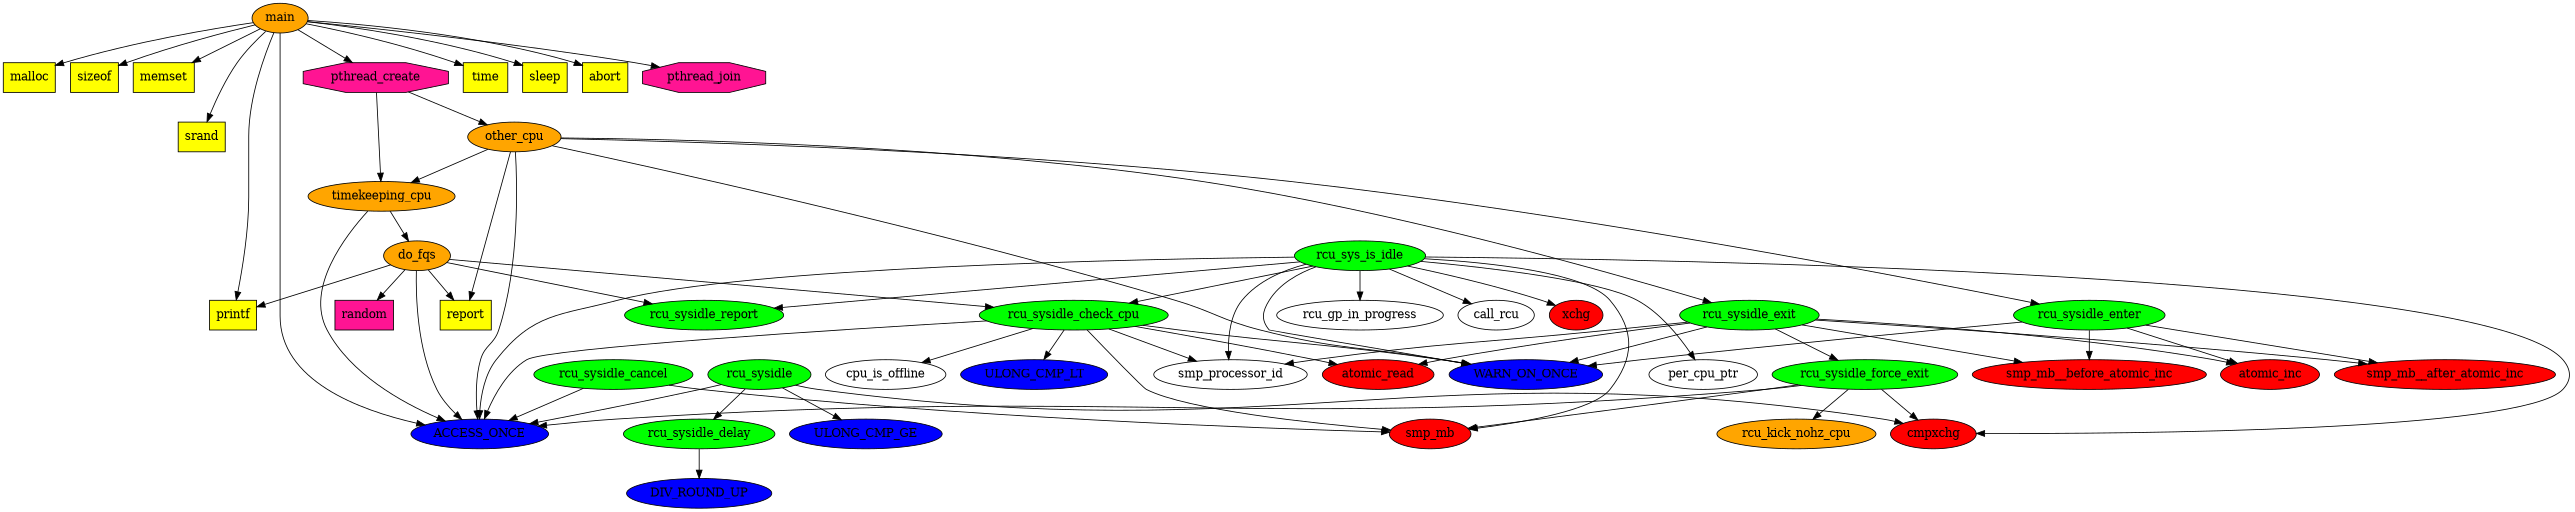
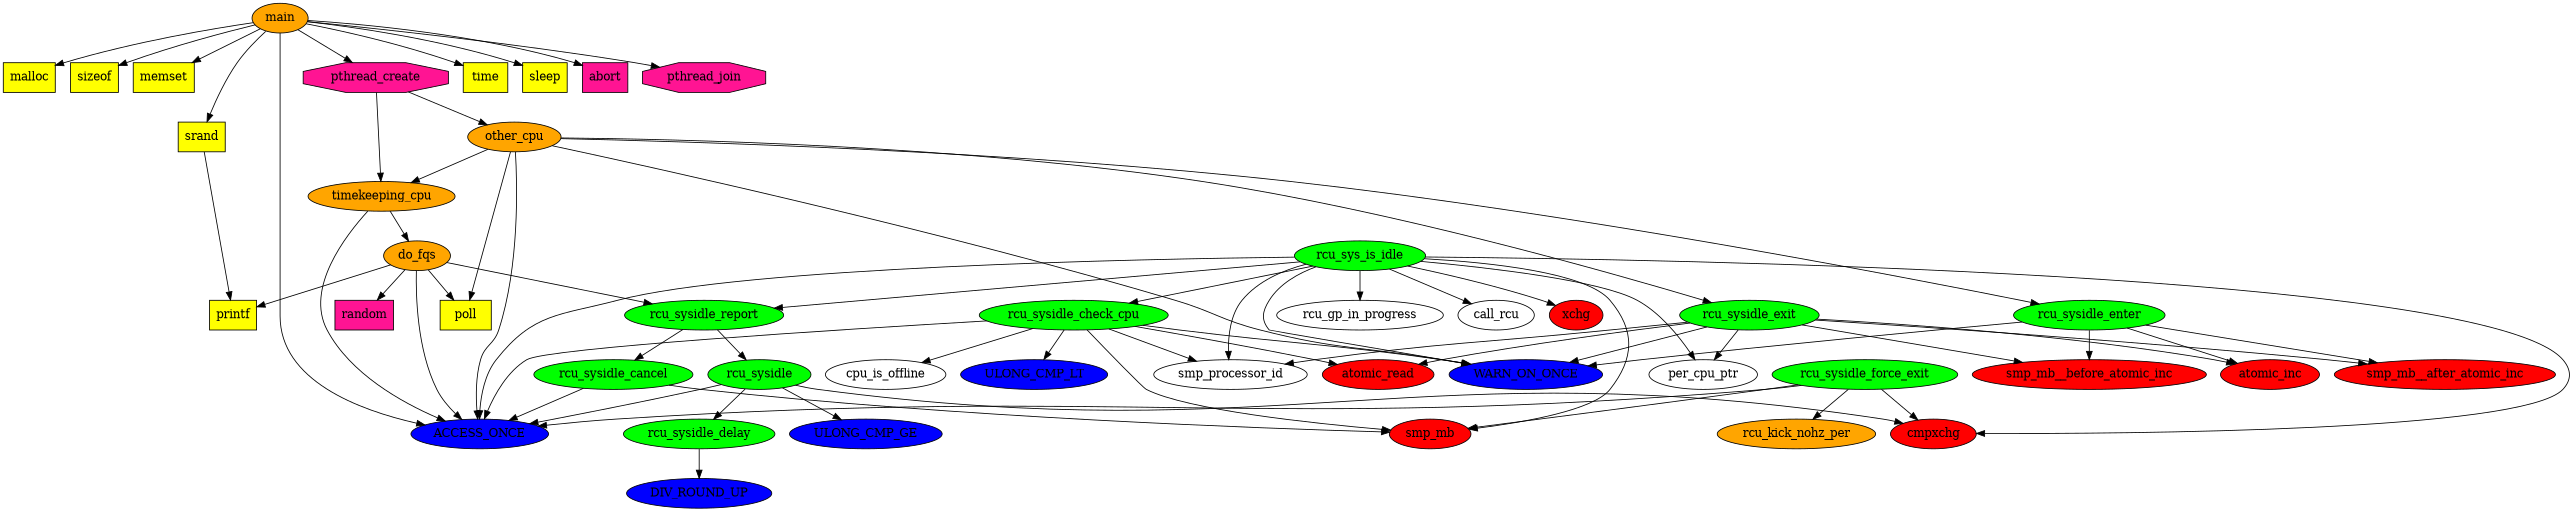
(605, 78) -> (605, 78)
(249, 161) -> (217, 222)
(691, 281) -> none
(466, 315) -> (466, 315)
none -> (672, 337)
(1795, 339) -> (1729, 342)
none -> (730, 343)
(1796, 434) -> (1796, 434)
